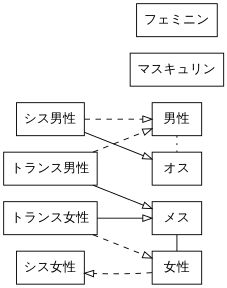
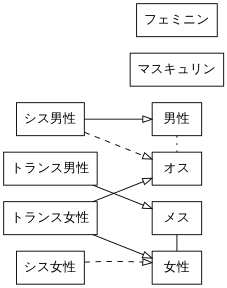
(114, 119) -> (114, 119)
(122, 141) -> none
(121, 147) -> (114, 144)
(120, 218) -> (122, 190)
(118, 245) -> (118, 245)
(123, 274) -> (114, 261)
